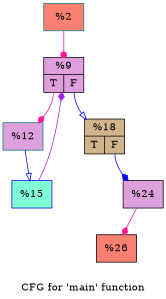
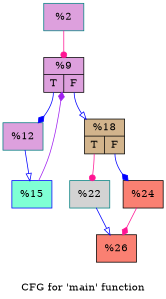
(64, 17) -> (64, 17)
(51, 105) -> (51, 105)
none -> (90, 194)
(143, 194) -> (143, 194)
